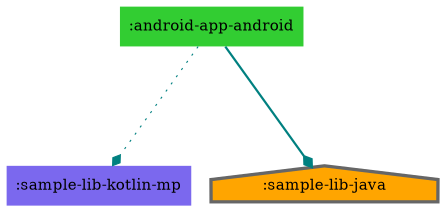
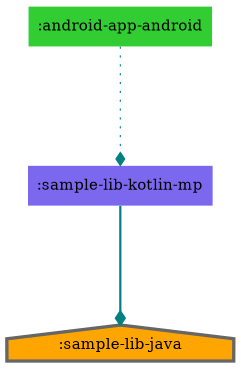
(265, 101) -> (120, 259)
